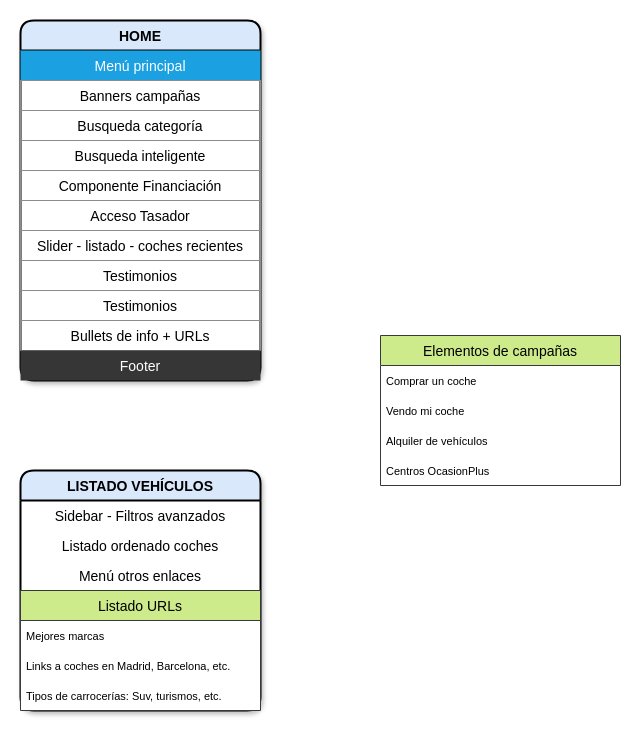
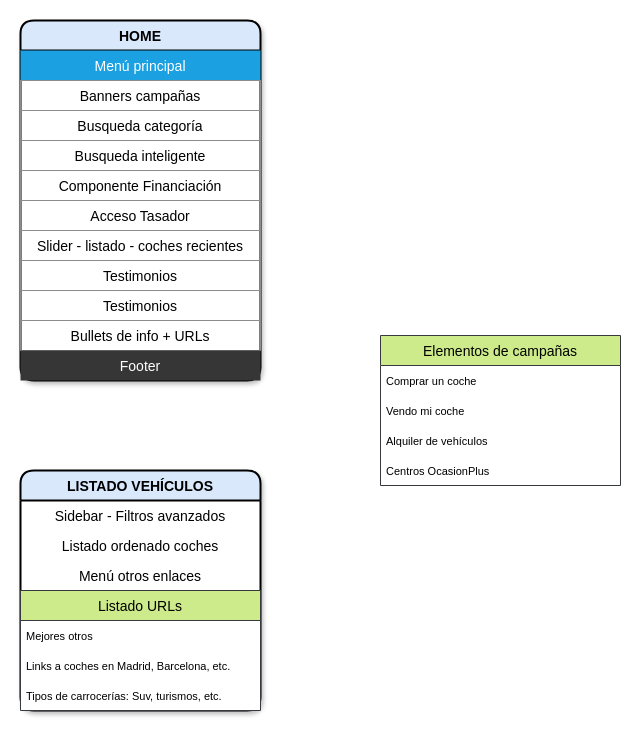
(68, 636) -> (65, 636)
